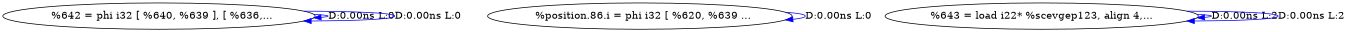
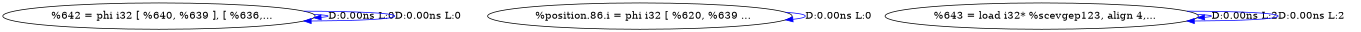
(1042, 16) -> (1042, 16)
